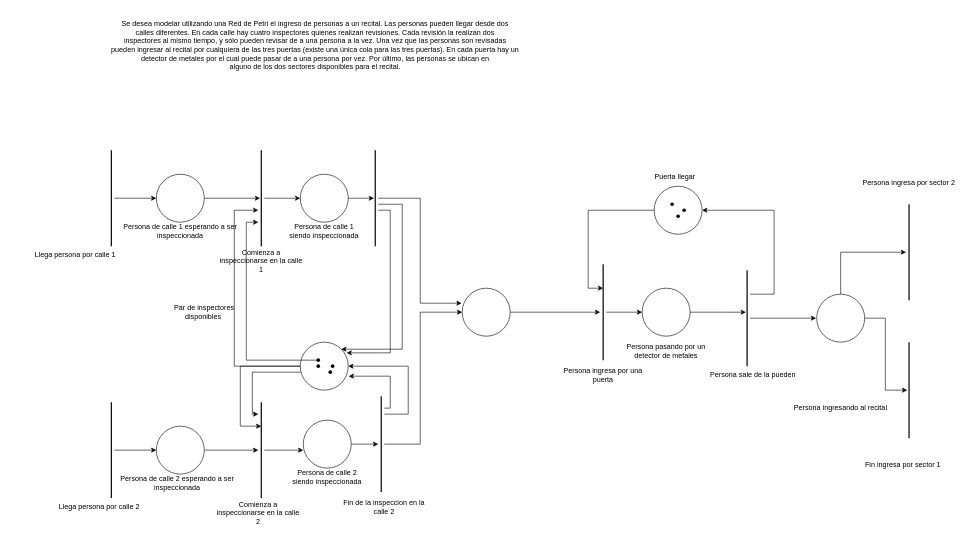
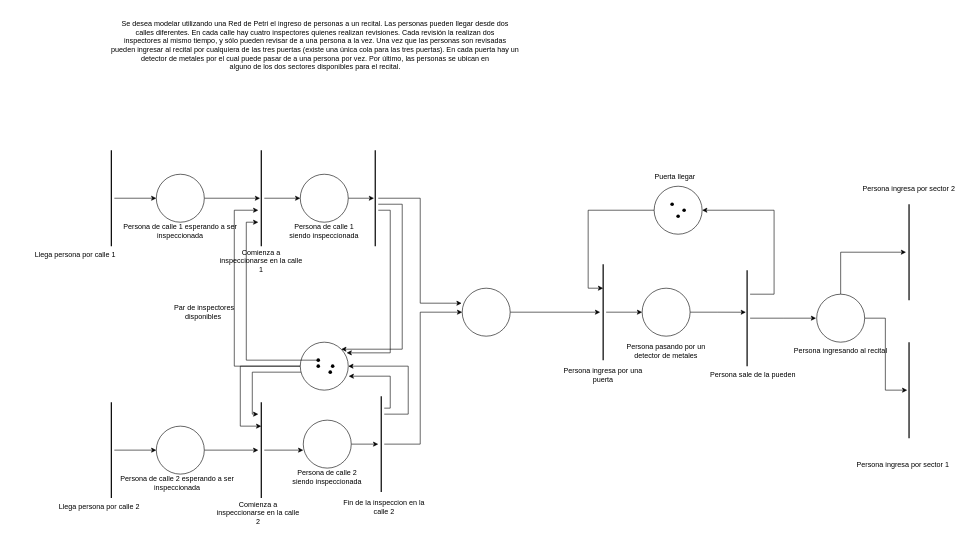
(909, 183) -> (909, 189)
(841, 408) -> (841, 351)
(903, 465) -> (903, 465)
